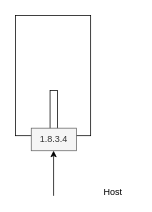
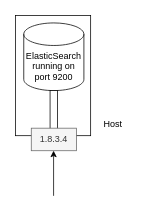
none -> (54, 57)
(113, 192) -> (113, 124)
